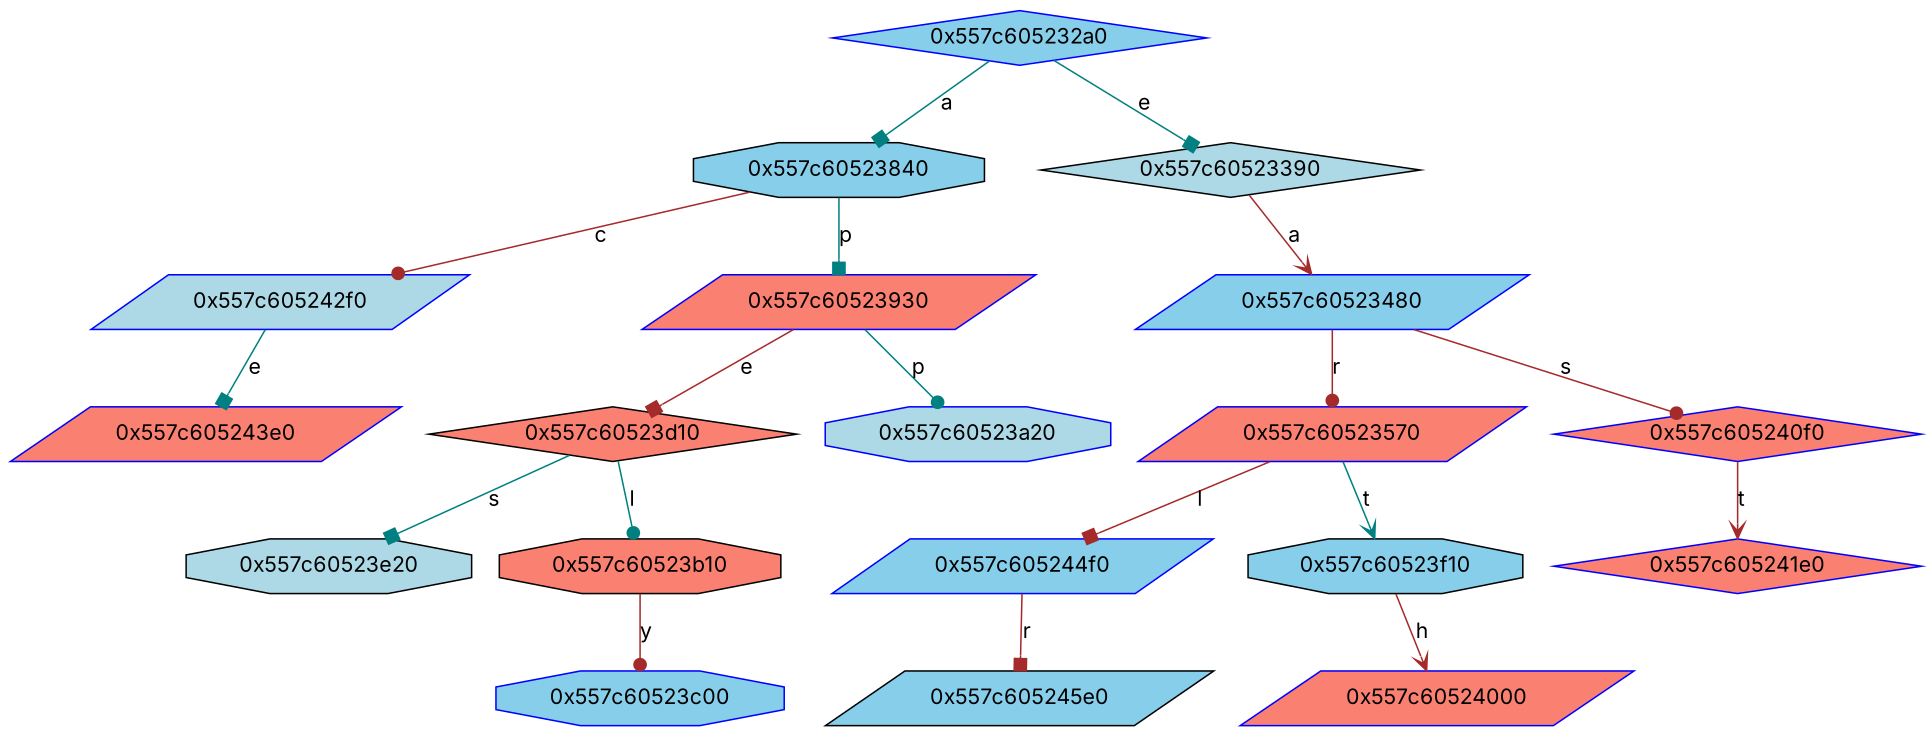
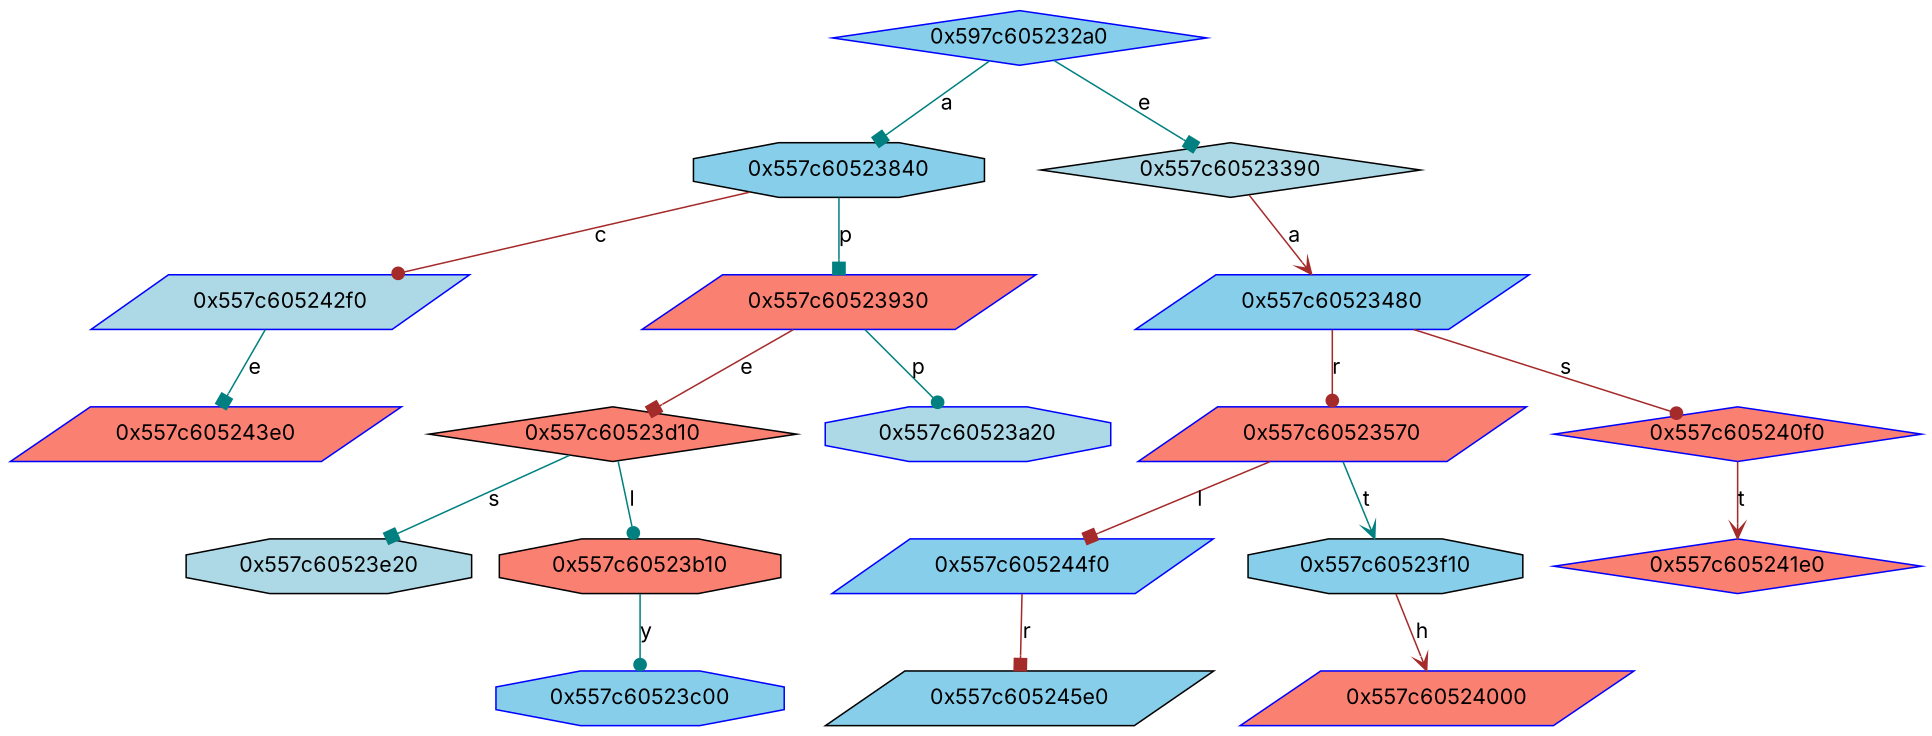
(1020, 38) -> (1020, 38)
(640, 626) -> (640, 626)
